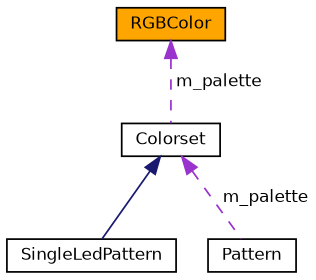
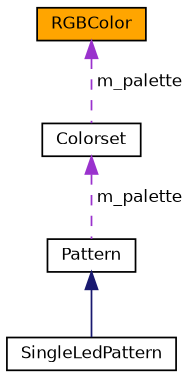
(126, 205) -> (91, 313)
